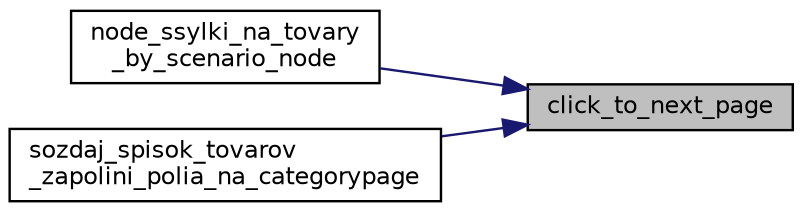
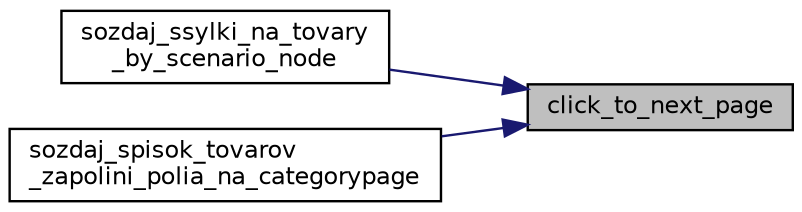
(225, 47) -> (225, 47)
